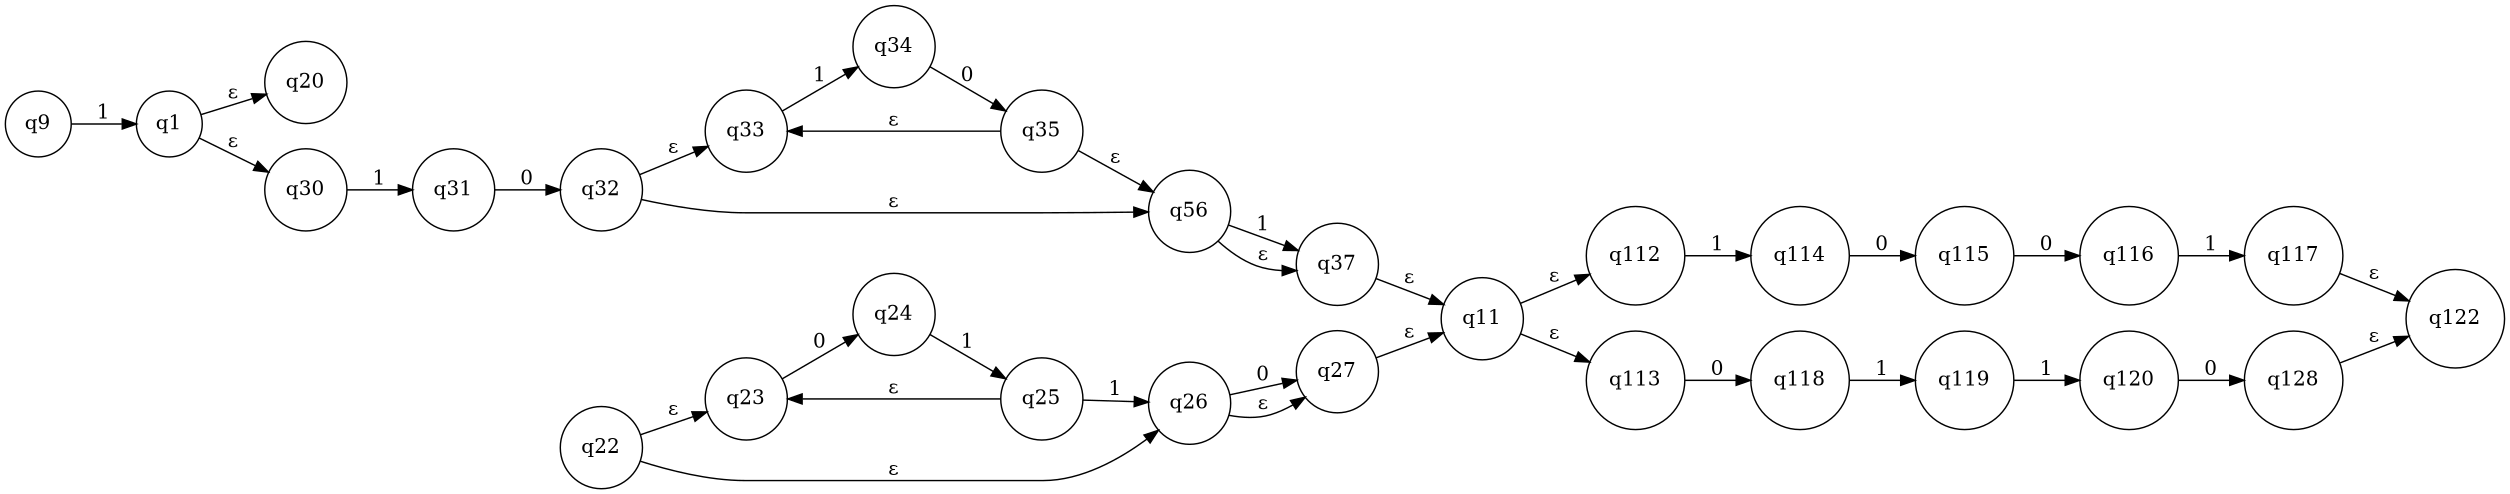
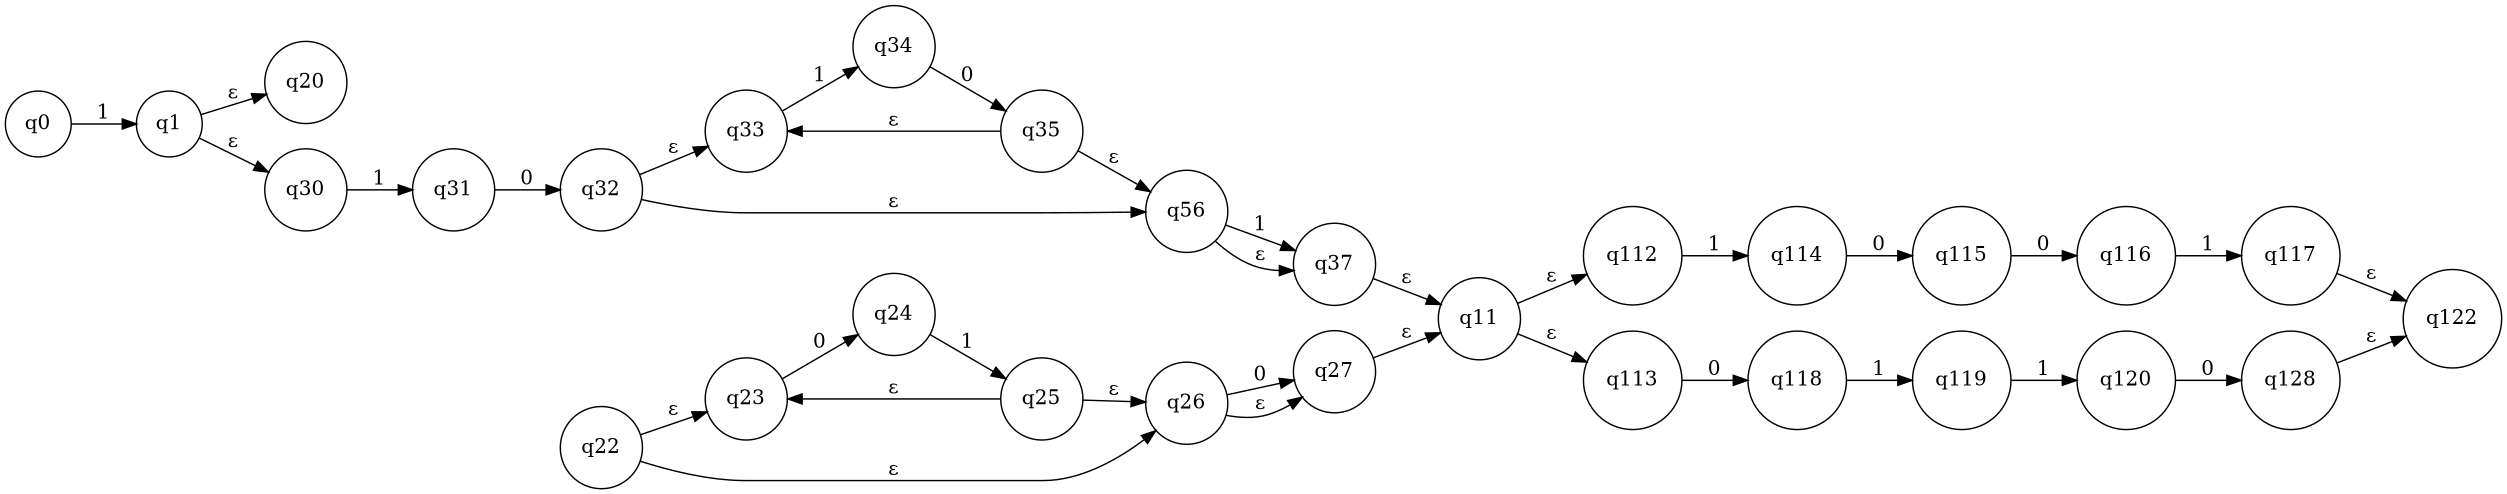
(38, 124) -> (38, 124)
(1116, 390) -> (1114, 390)
